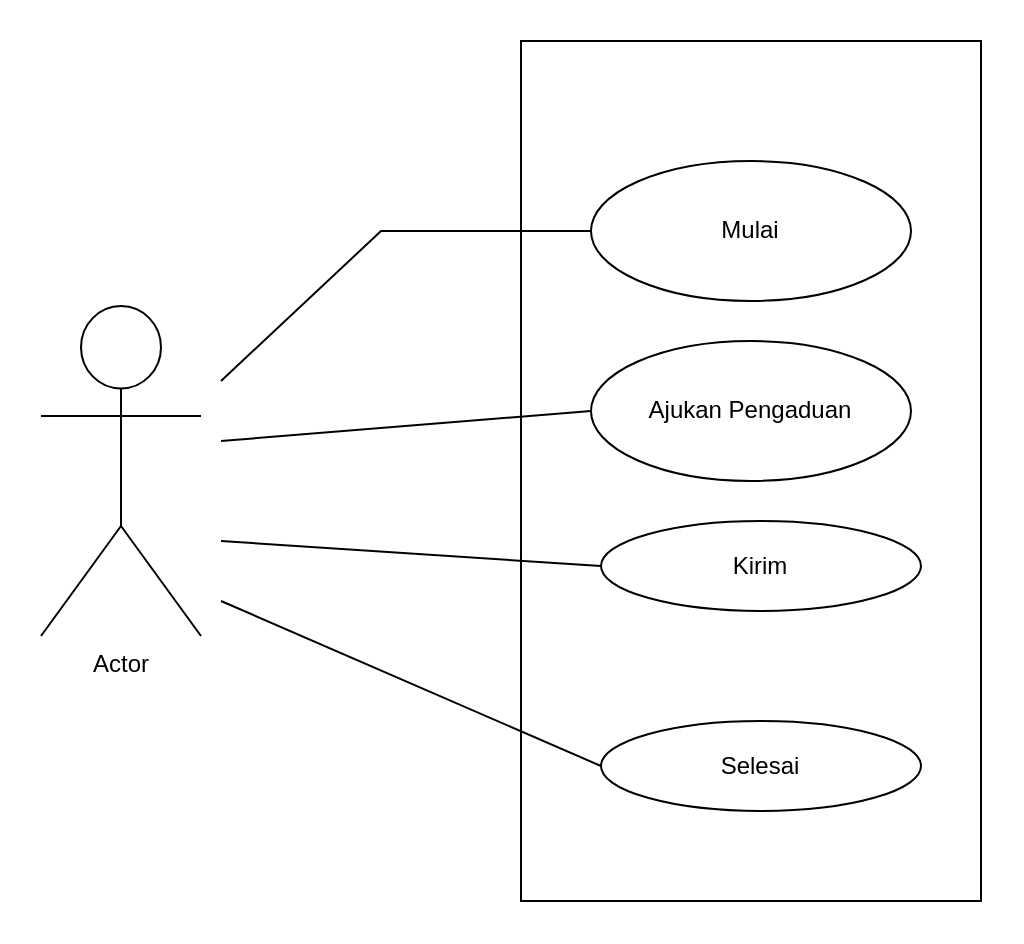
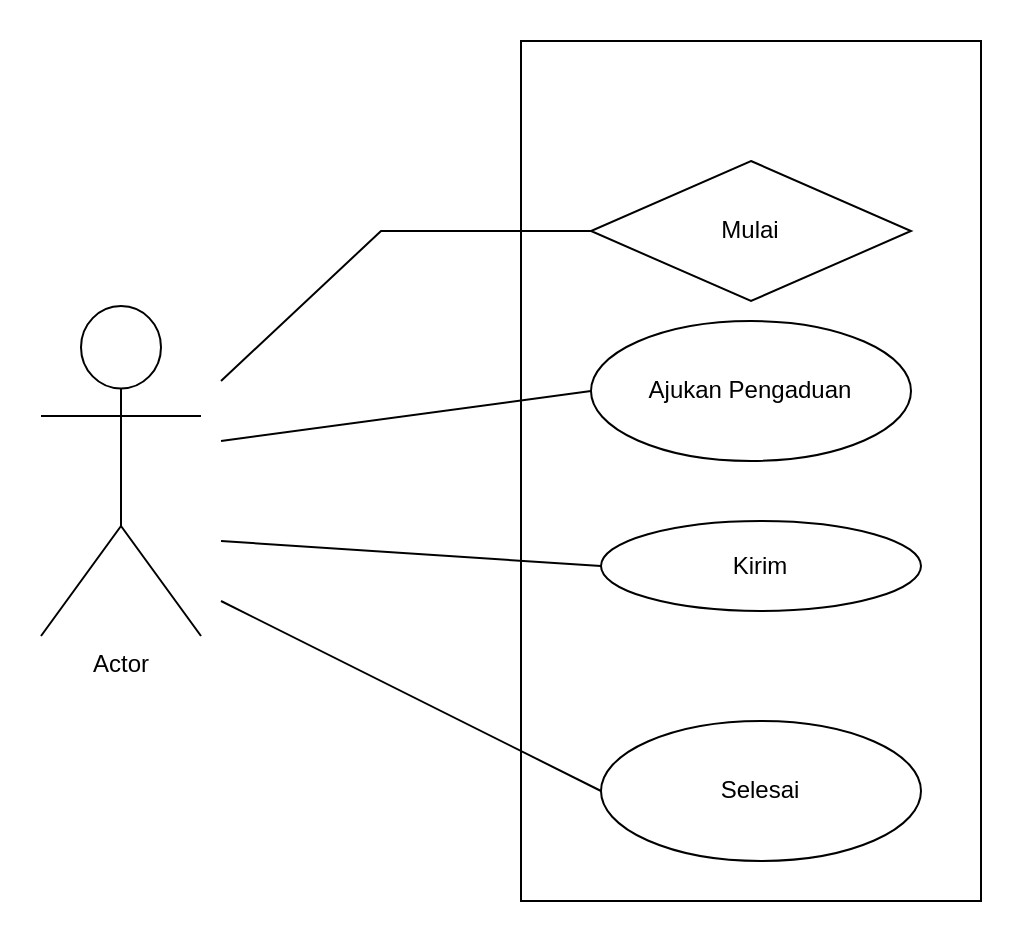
(751, 231) -> (751, 231)
(751, 411) -> (751, 391)
(761, 766) -> (761, 791)
